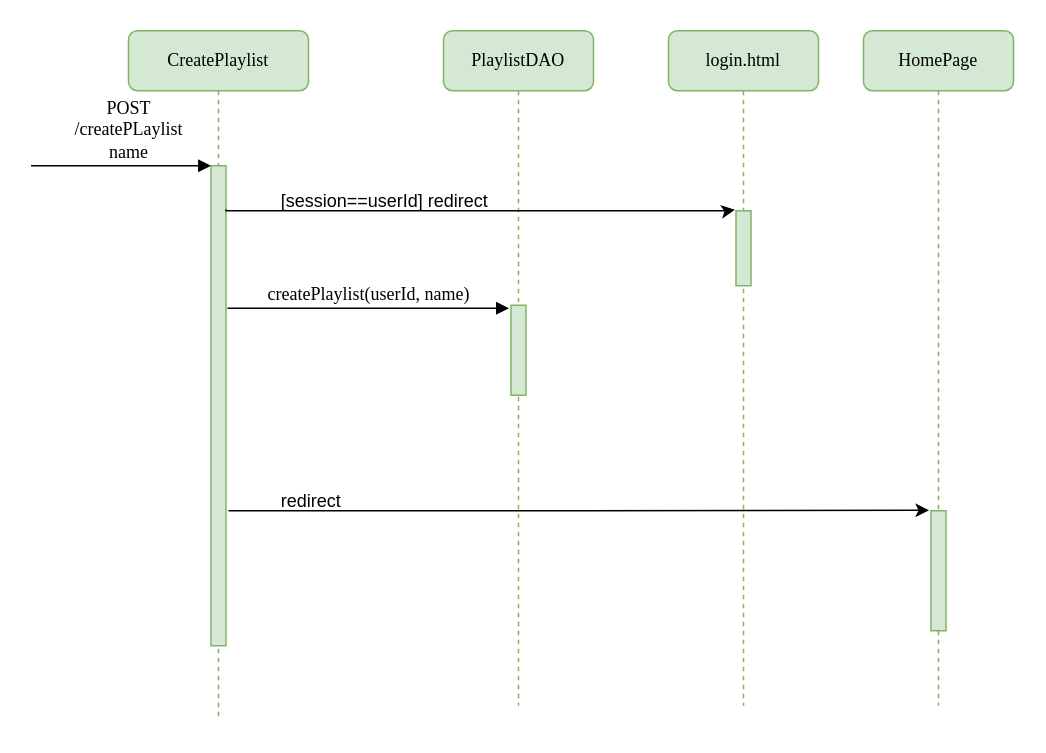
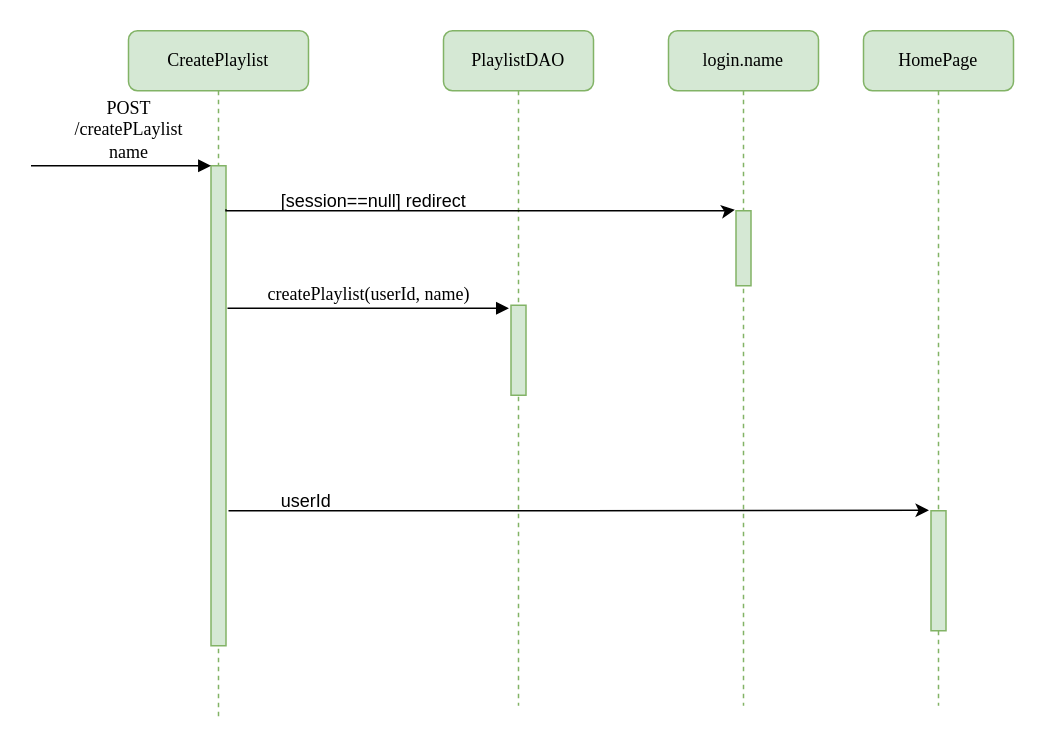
(743, 61) -> (743, 61)
(405, 202) -> (391, 202)
(319, 502) -> (311, 502)
